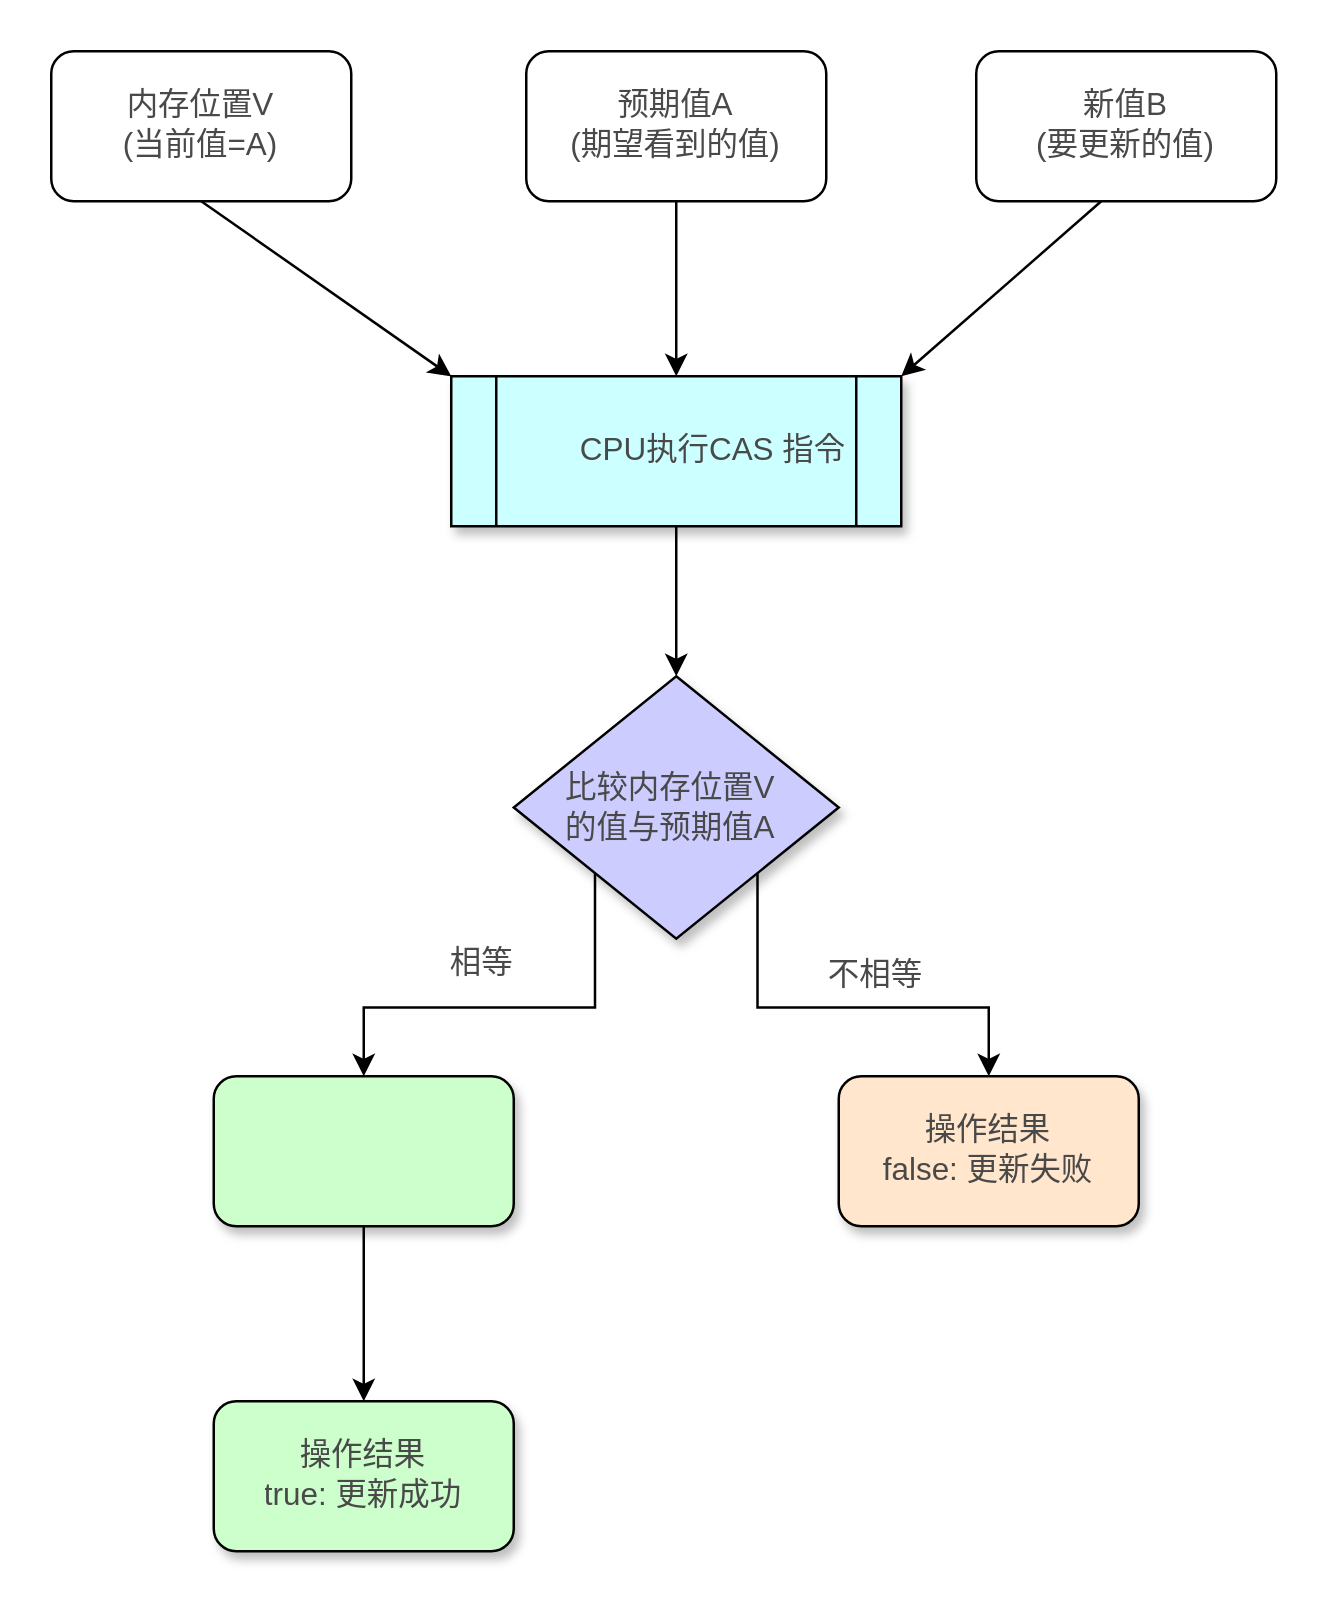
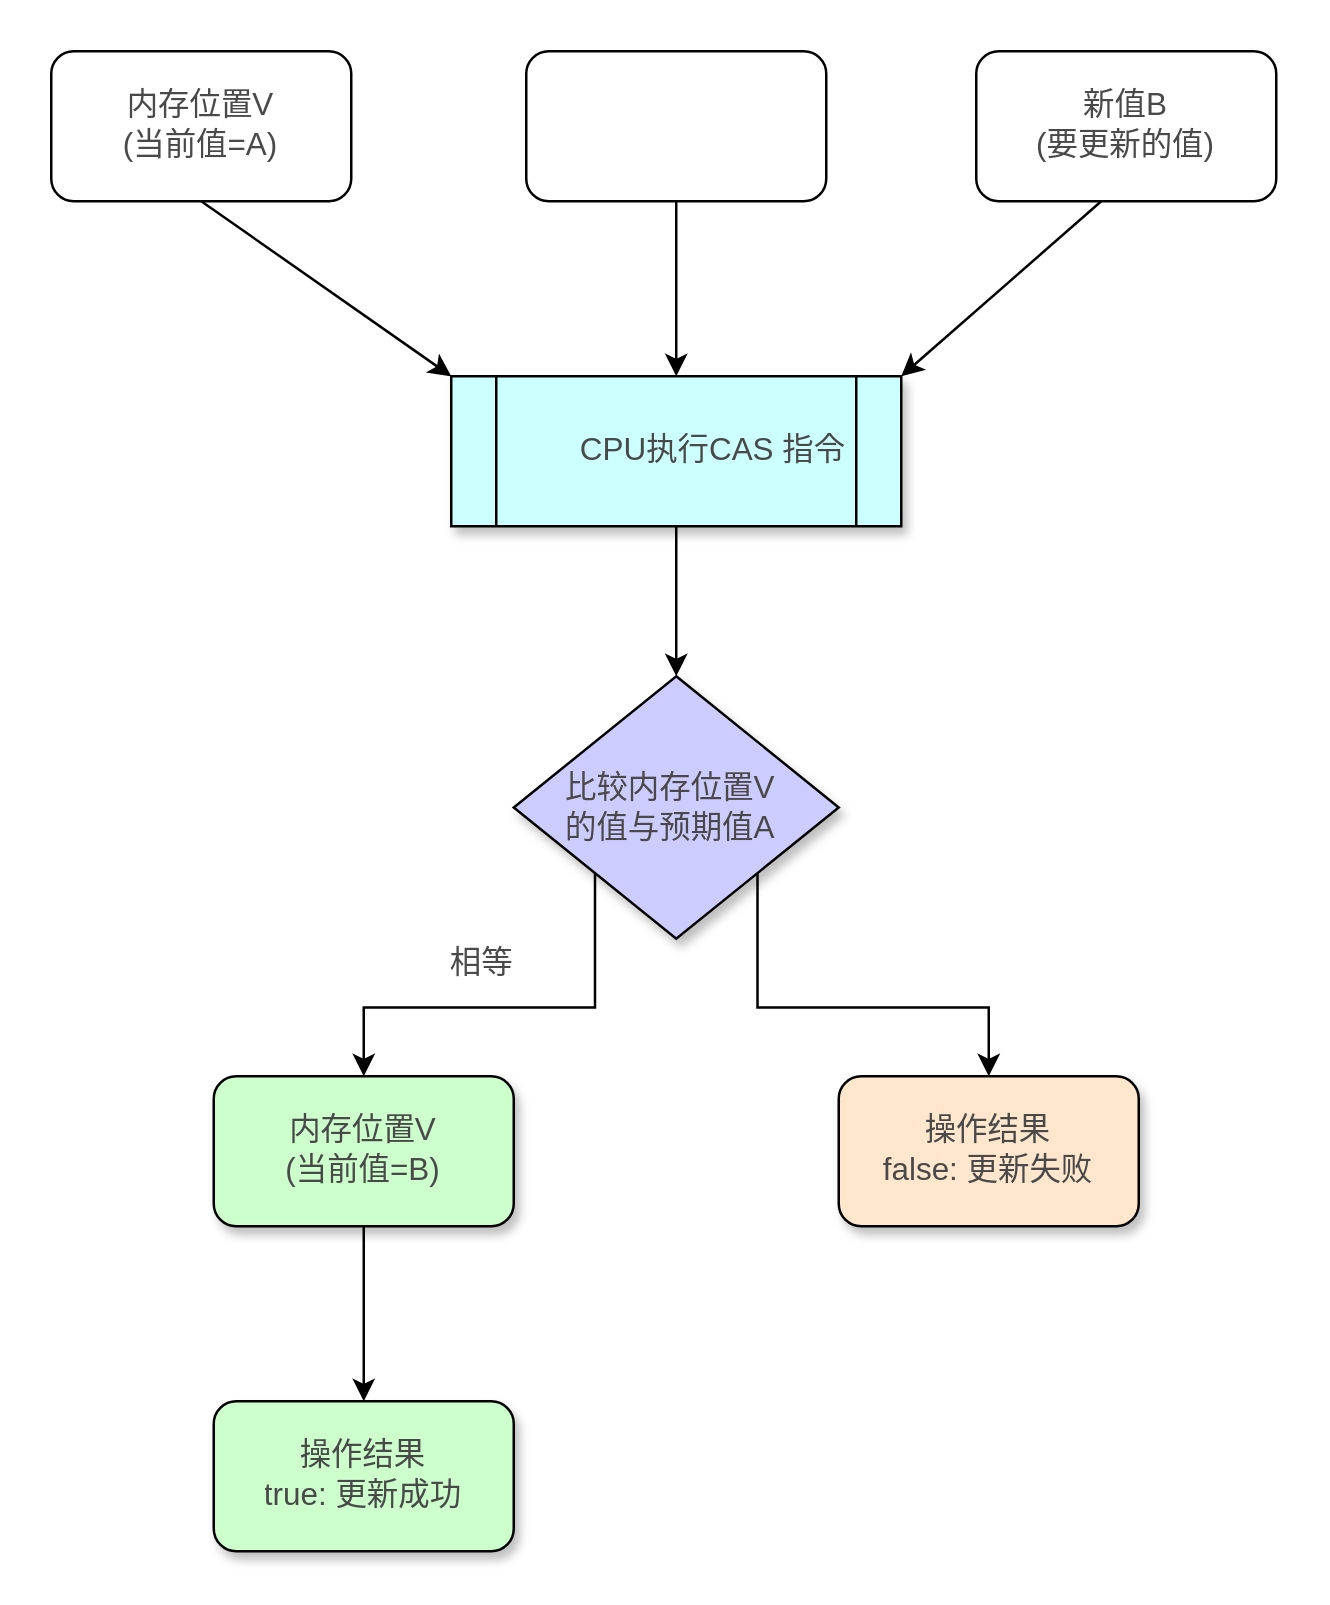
(676, 126) -> none
(876, 976) -> none
none -> (364, 1151)
